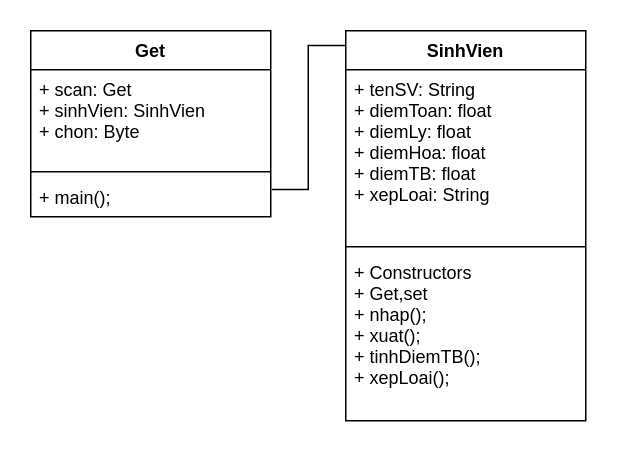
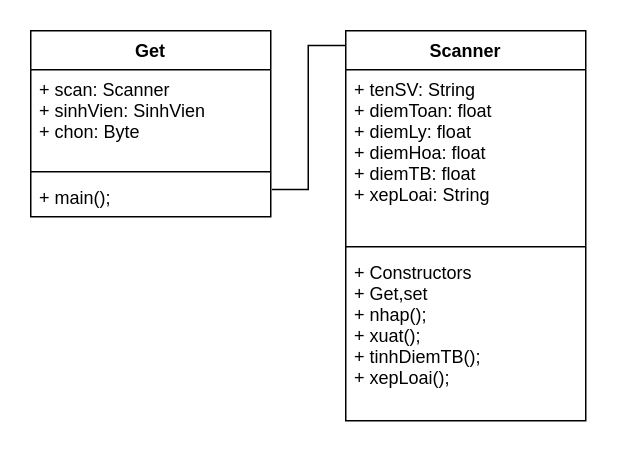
(465, 51) -> (465, 51)
(87, 90) -> (108, 90)
